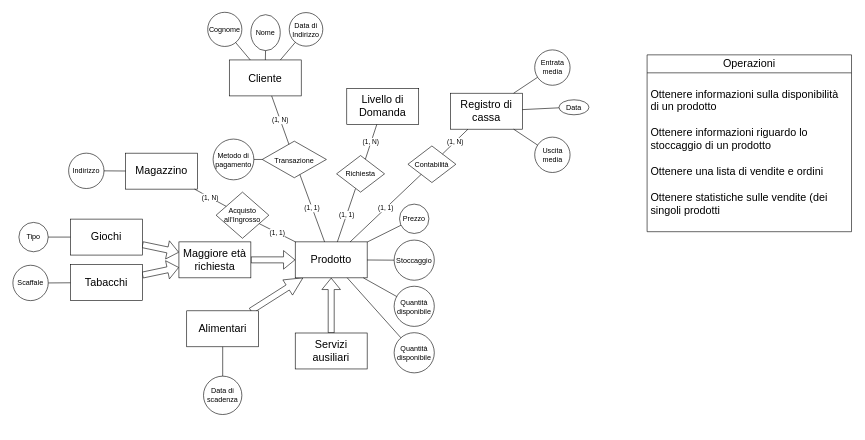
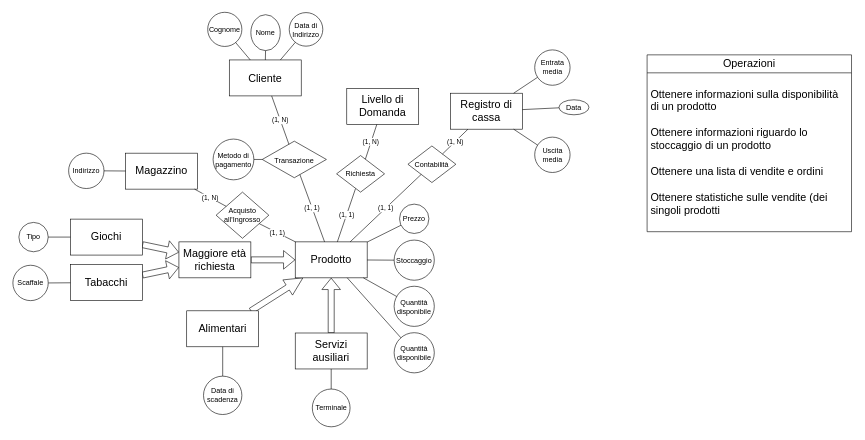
none -> (331, 379)
none -> (331, 408)
